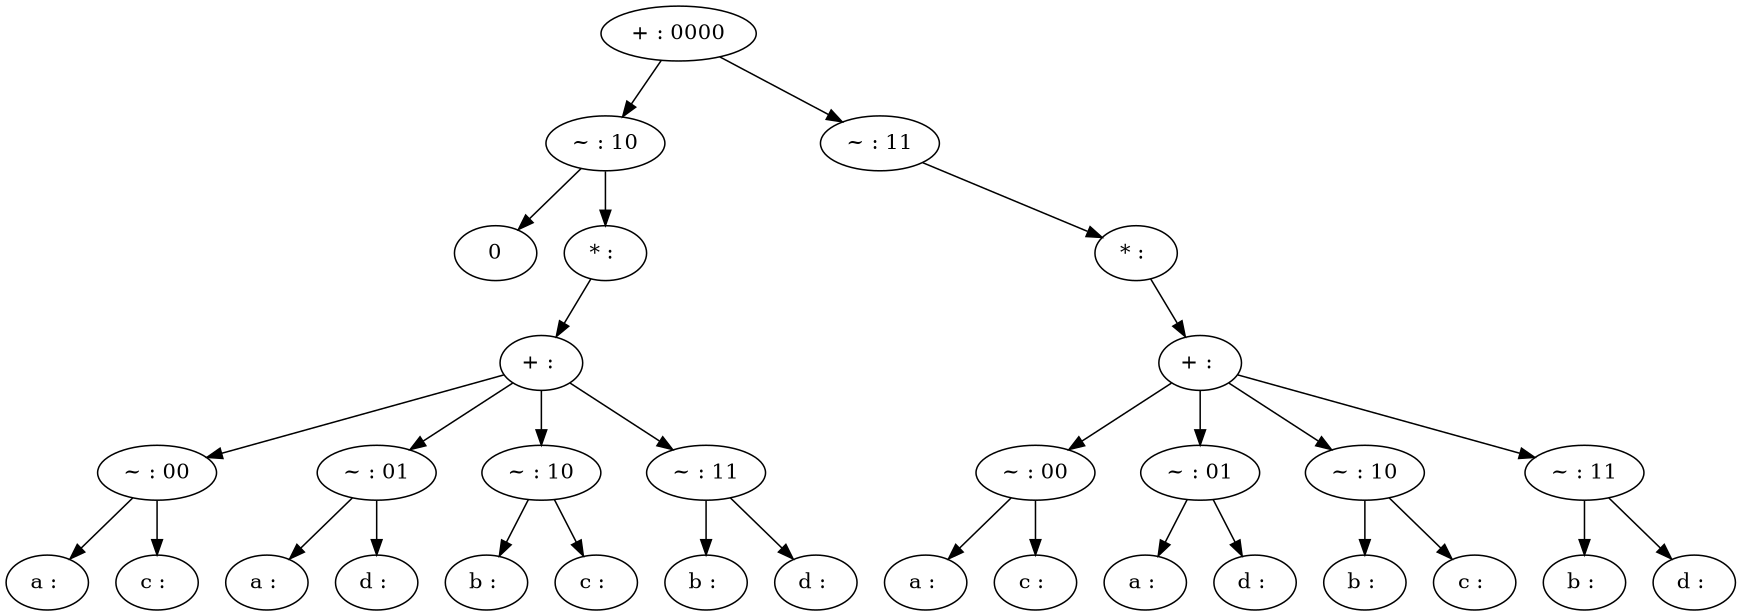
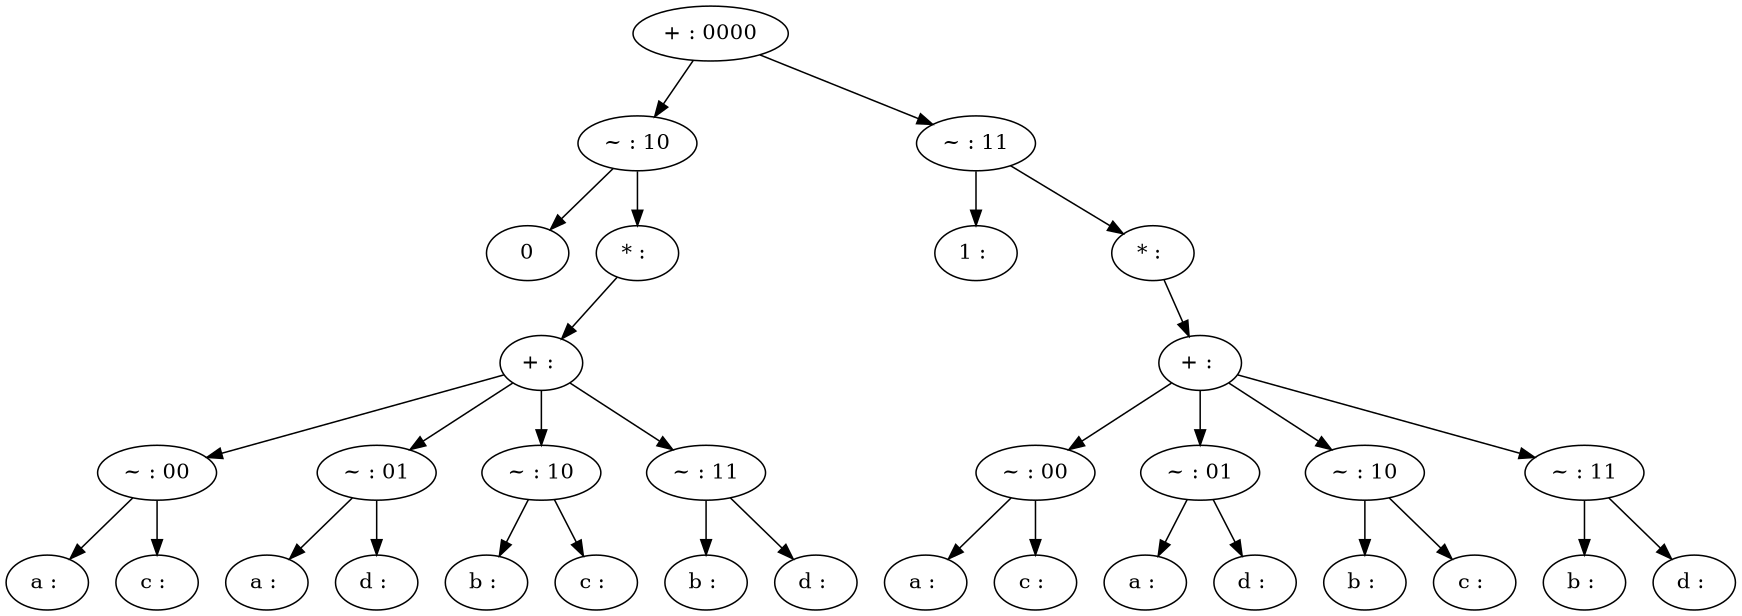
none -> (976, 253)
